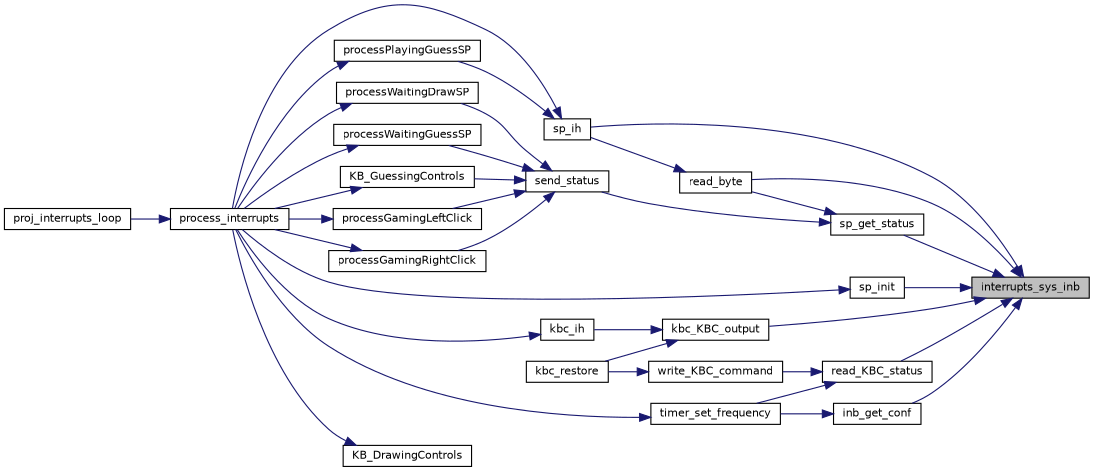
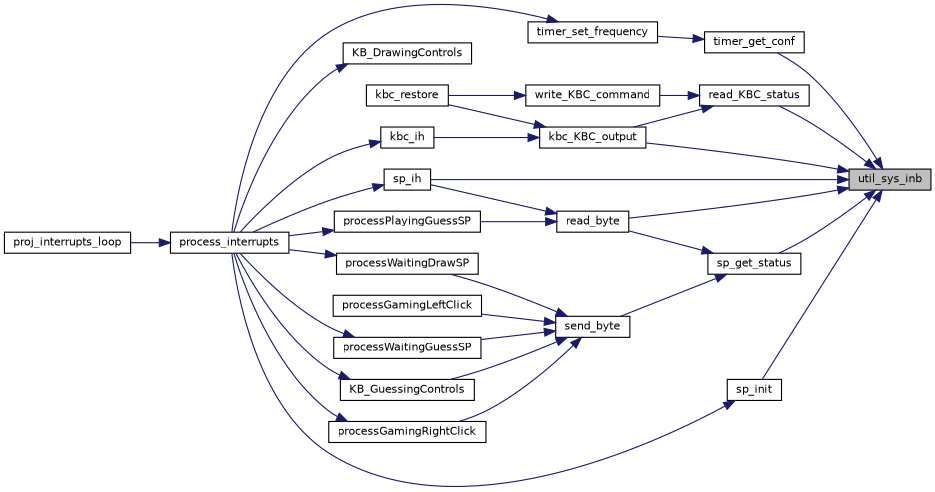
(504, 82) -> (513, 222)
(567, 181) -> (593, 327)
(305, 219) -> none
(1031, 288) -> (890, 180)
(791, 394) -> (668, 118)
(877, 414) -> (754, 42)
